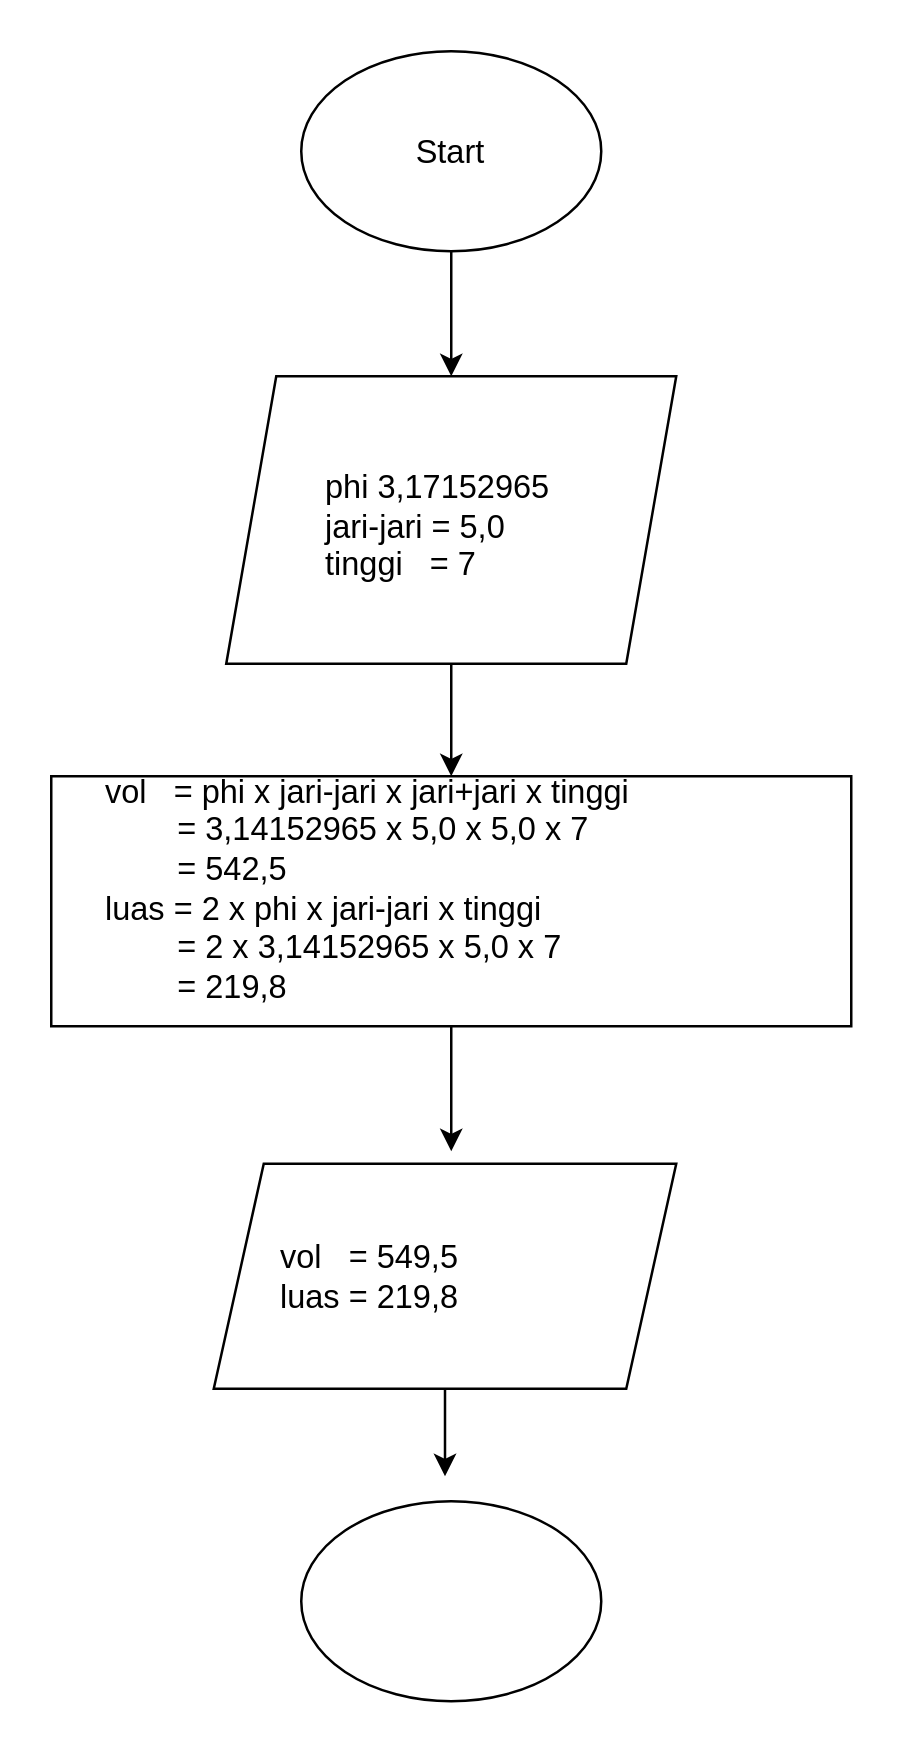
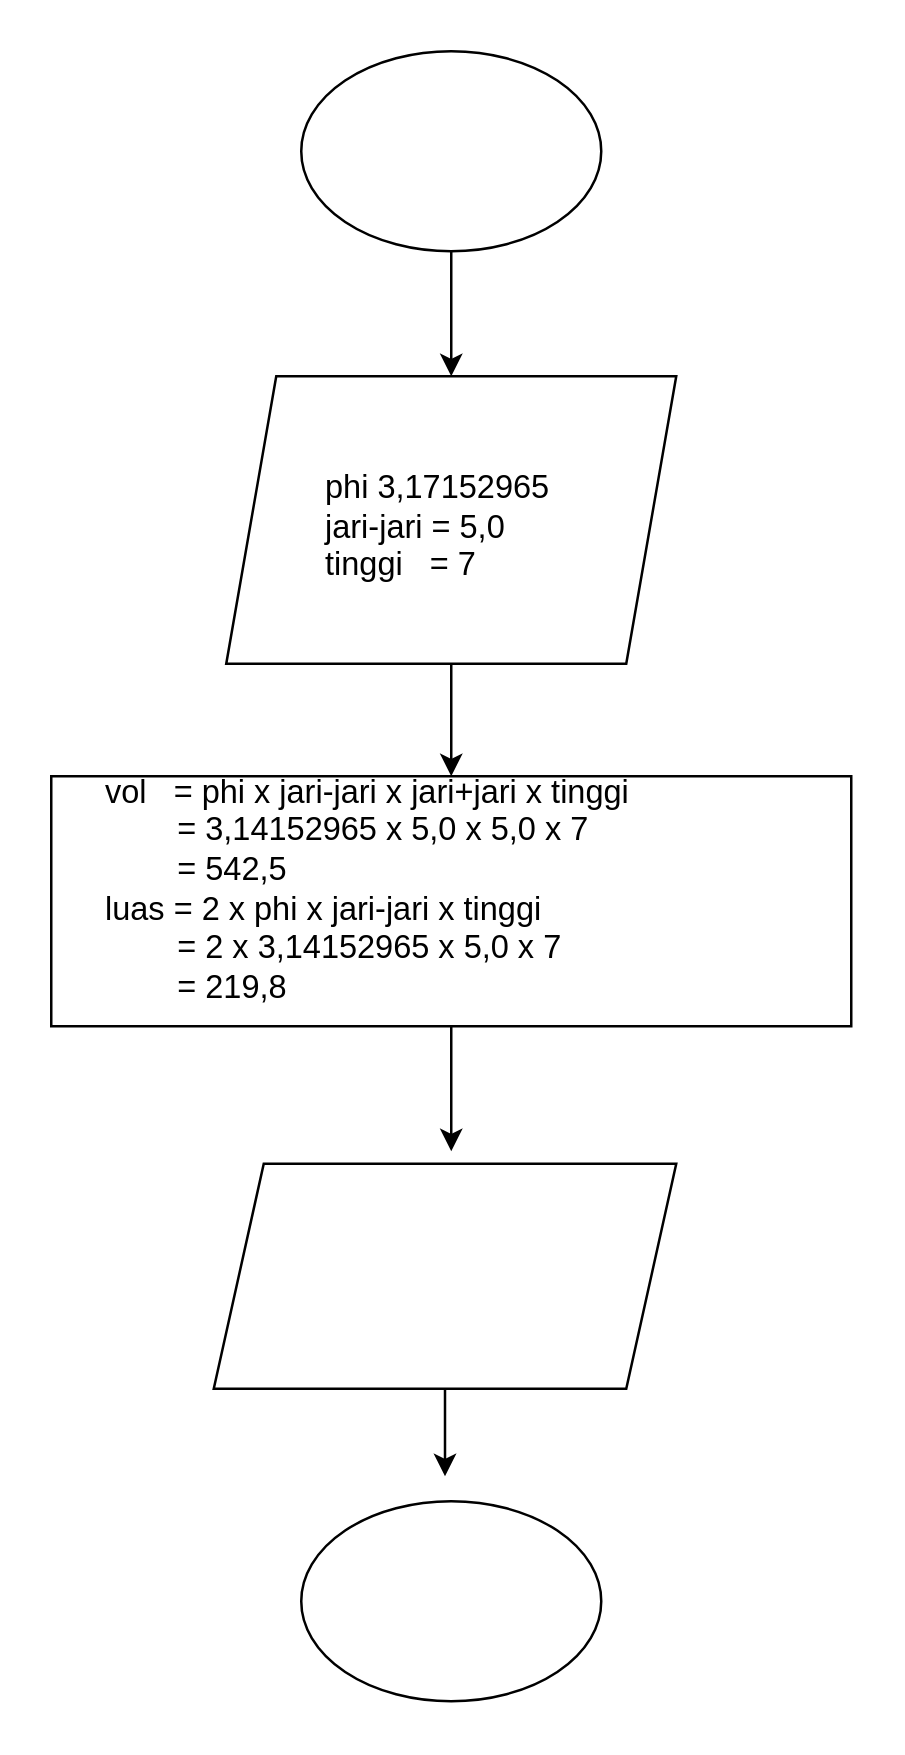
(451, 151) -> none
(451, 1276) -> none
